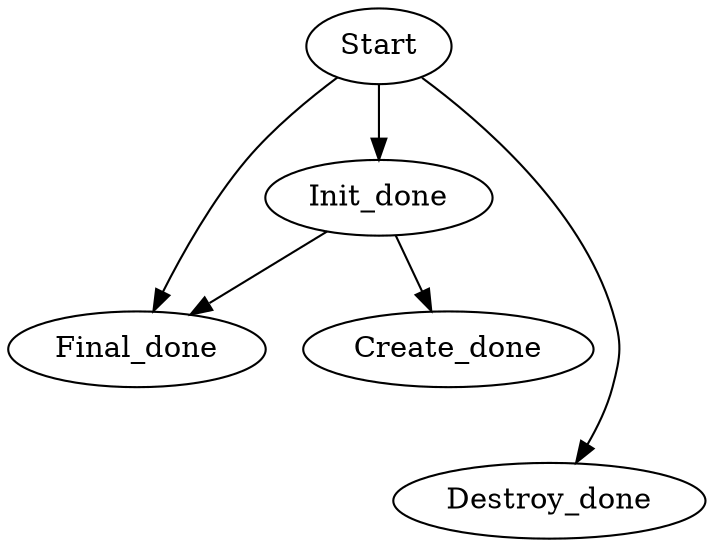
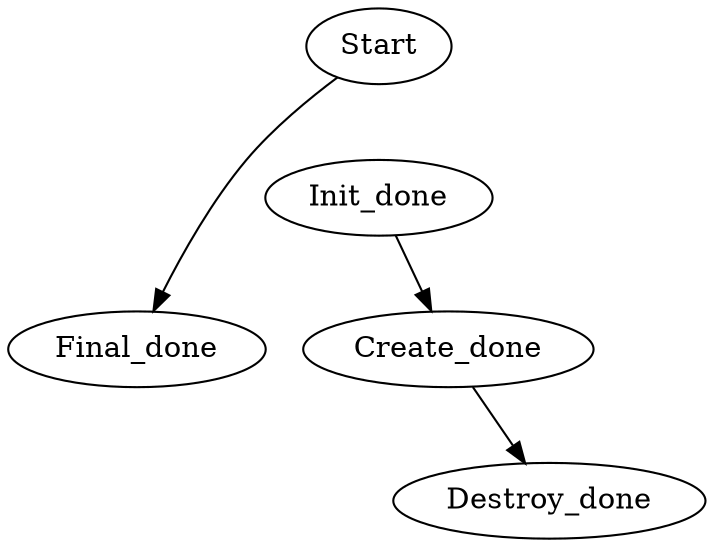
(379, 112) -> none
(577, 237) -> (493, 416)
(268, 267) -> none
